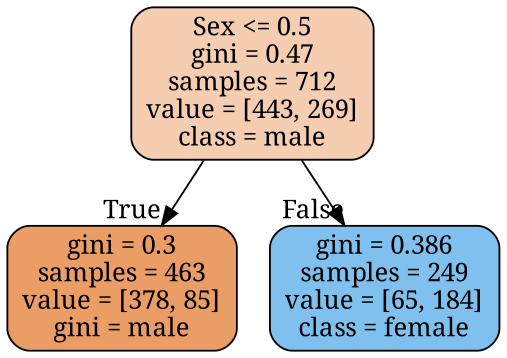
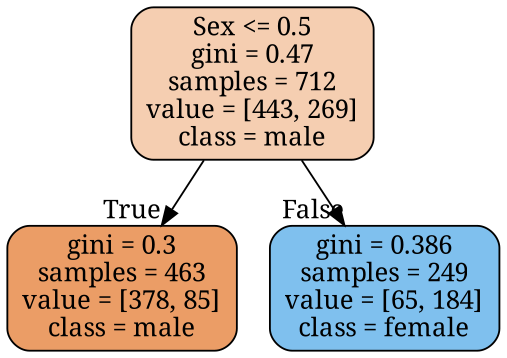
(122, 288) -> (122, 288)
